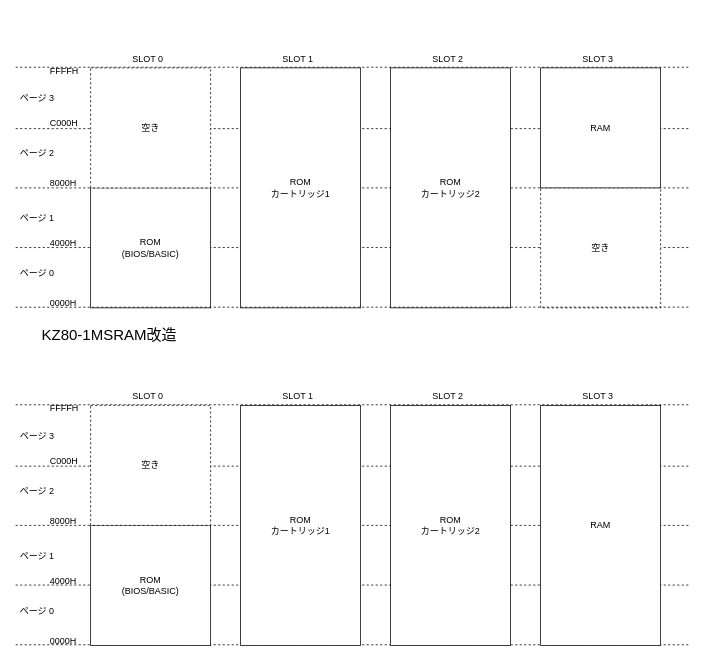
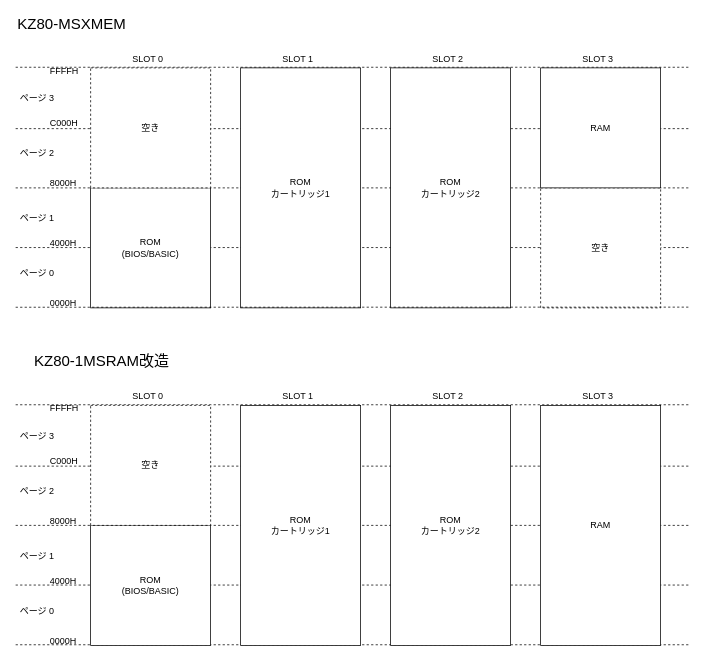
none -> (72, 23)
(109, 334) -> (102, 360)
